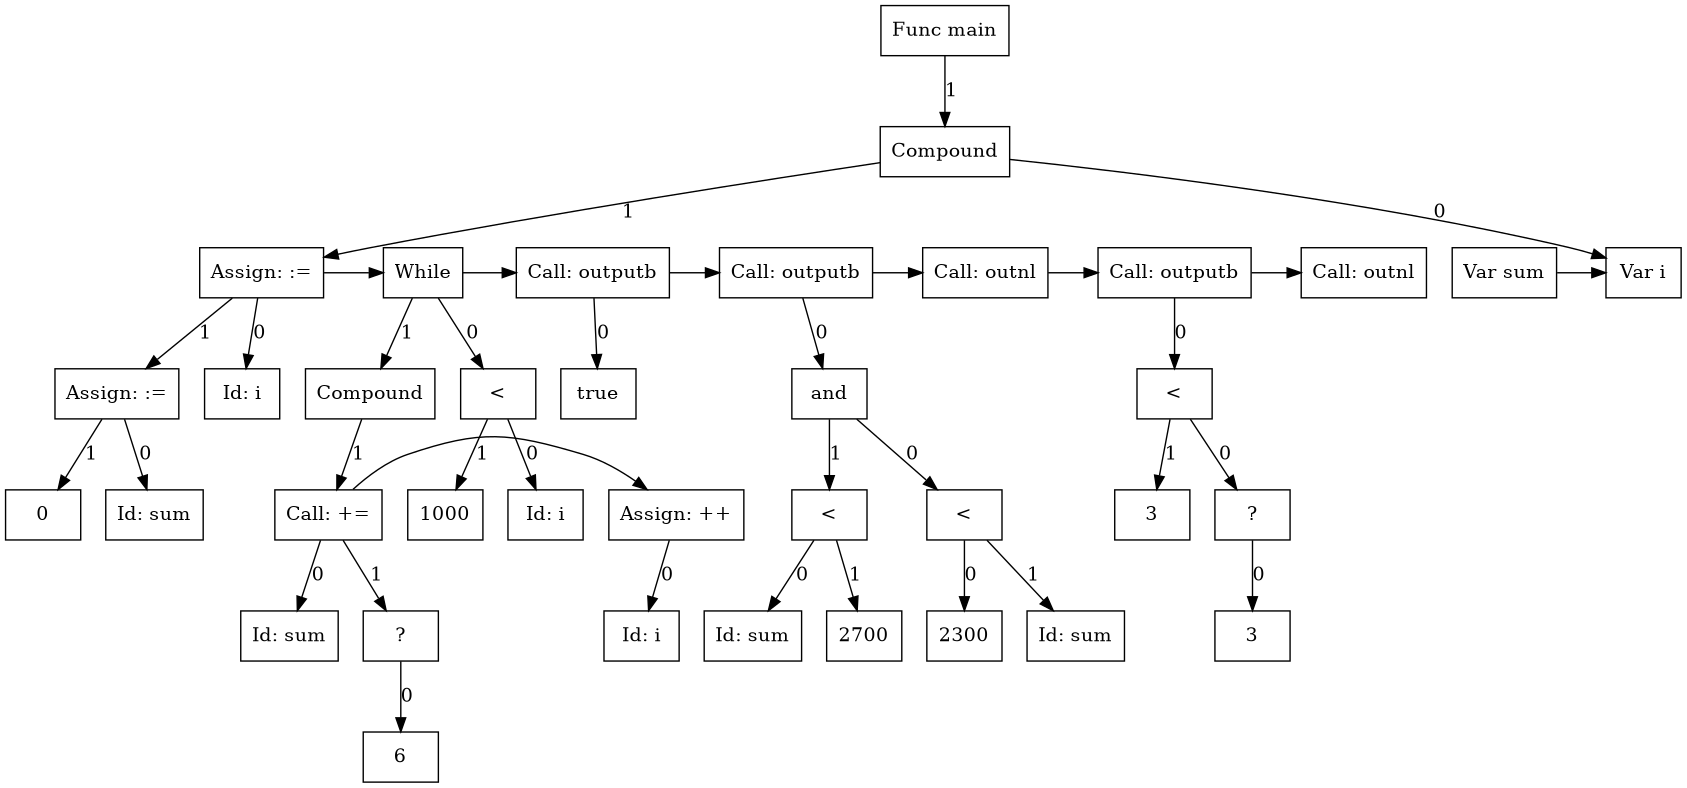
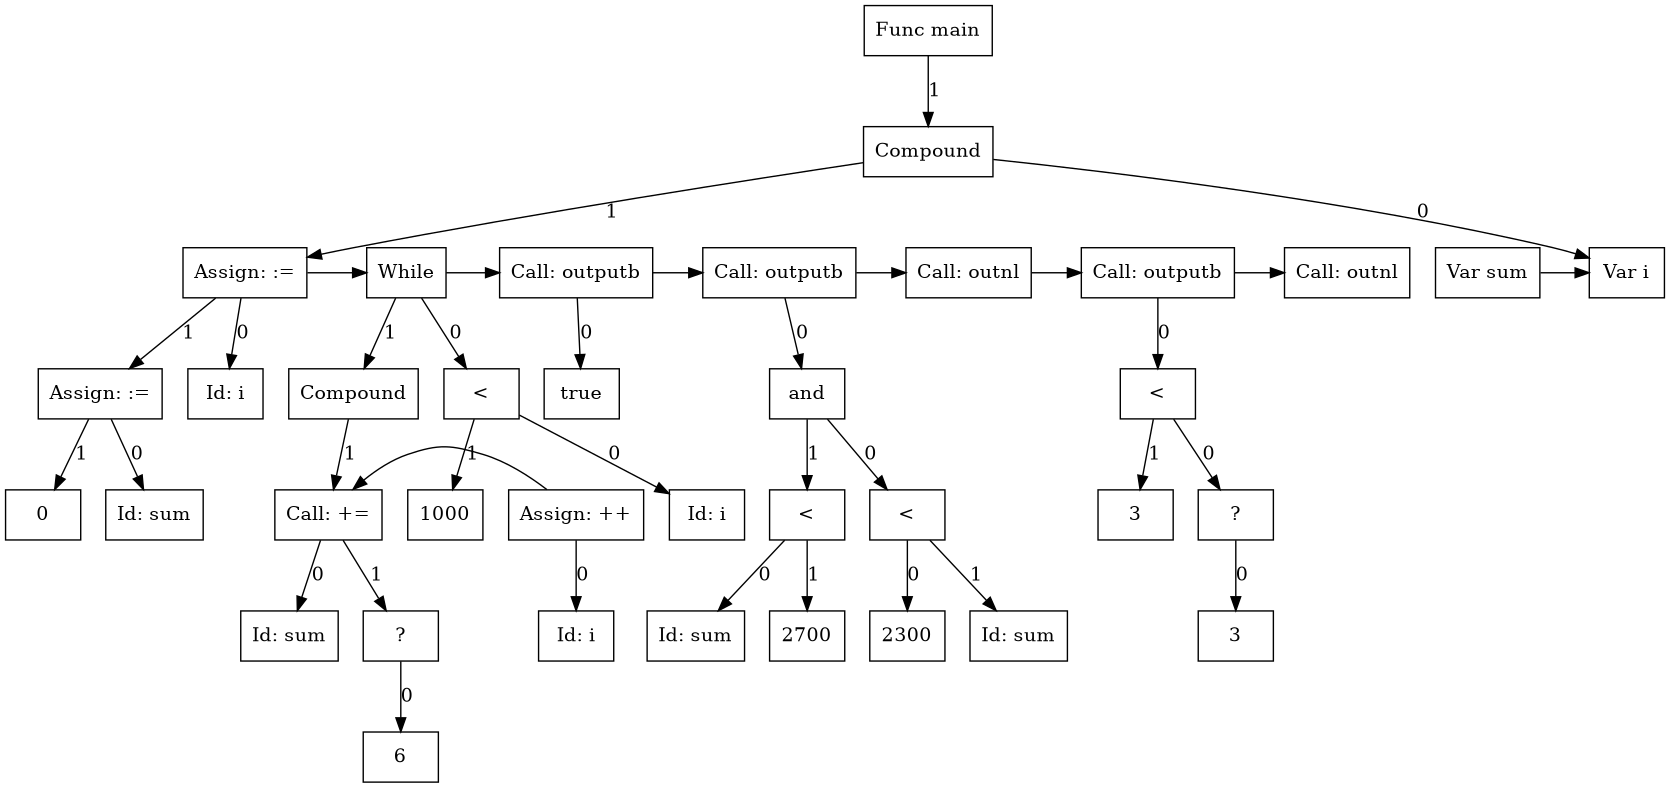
(492, 437) -> (456, 448)
